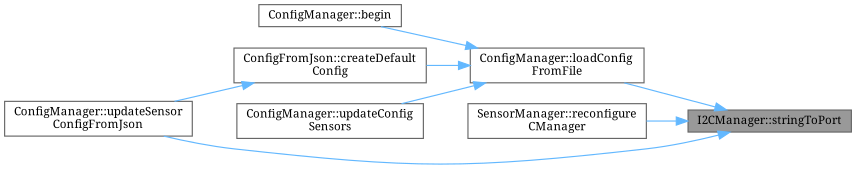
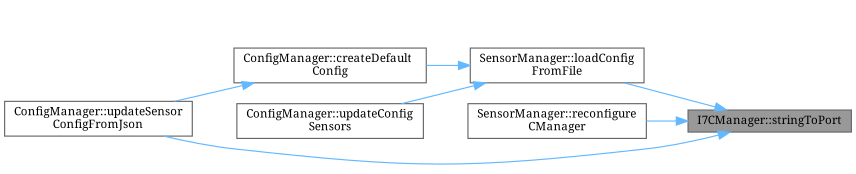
(330, 16) -> none
(330, 65) -> (330, 65)
(557, 65) -> (557, 65)
(770, 121) -> (770, 121)
